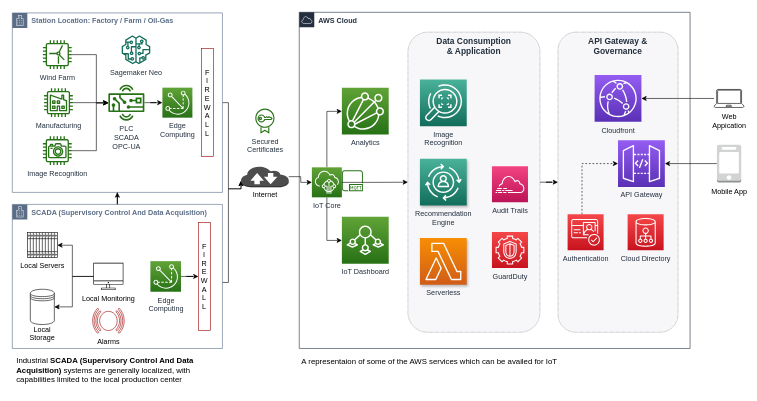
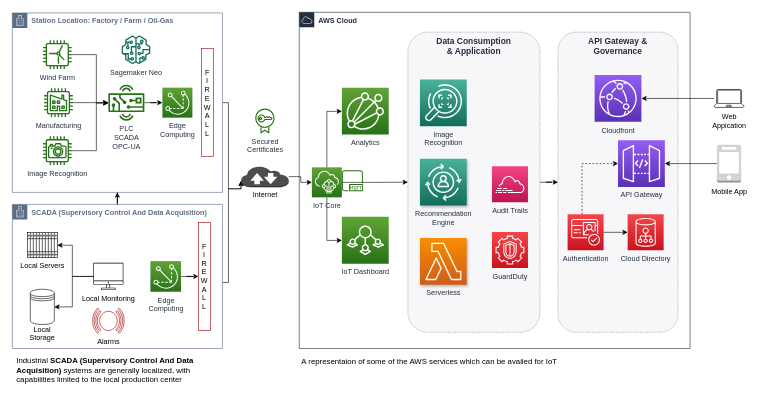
none -> (622, 232)
